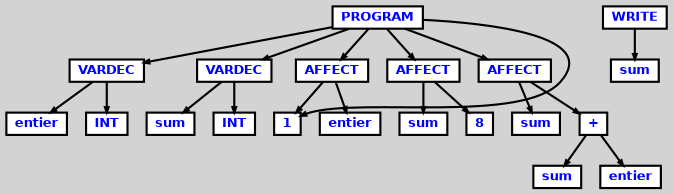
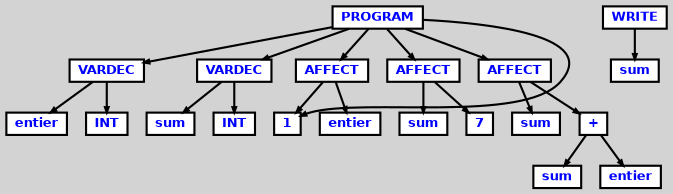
(480, 124) -> (480, 124)
